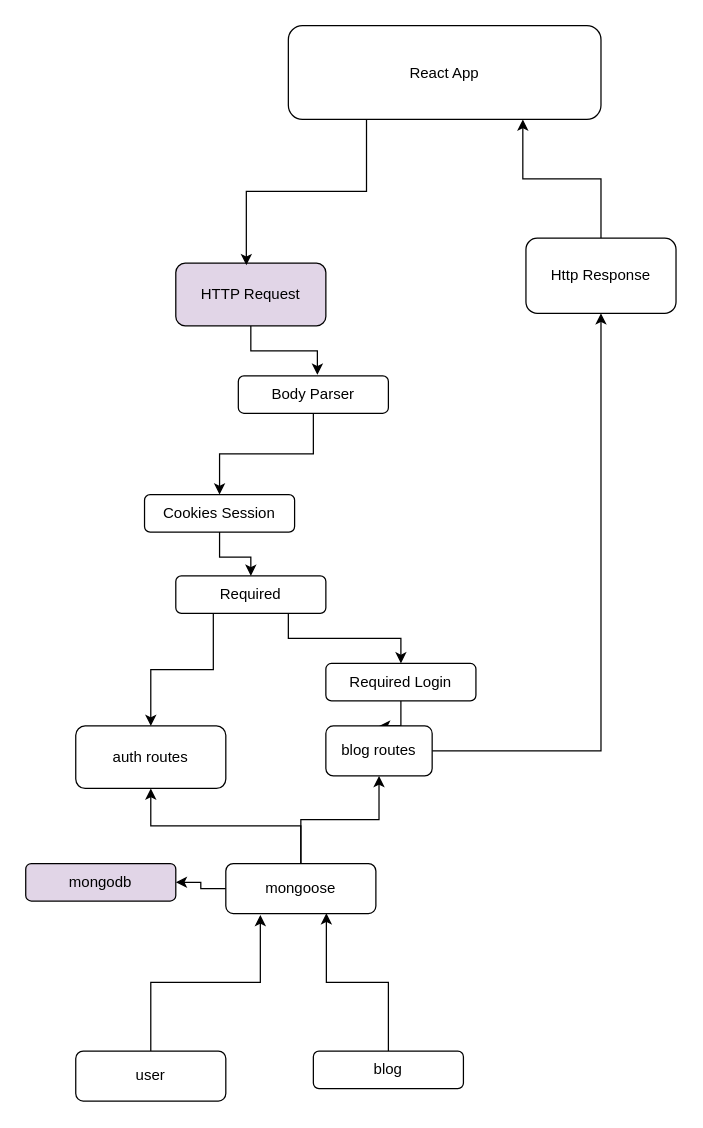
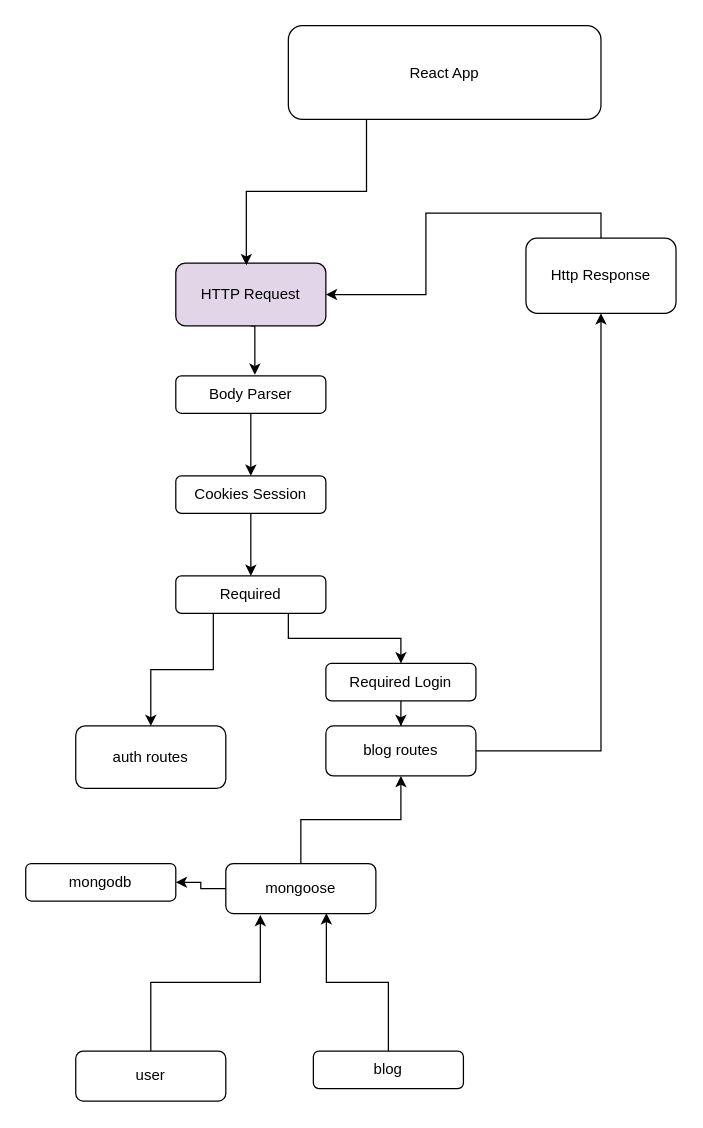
(555, 179) -> (428, 213)
(313, 394) -> (251, 394)
(219, 513) -> (251, 494)
(379, 751) -> (401, 751)
(210, 826) -> none
(101, 882) -> (101, 882)
